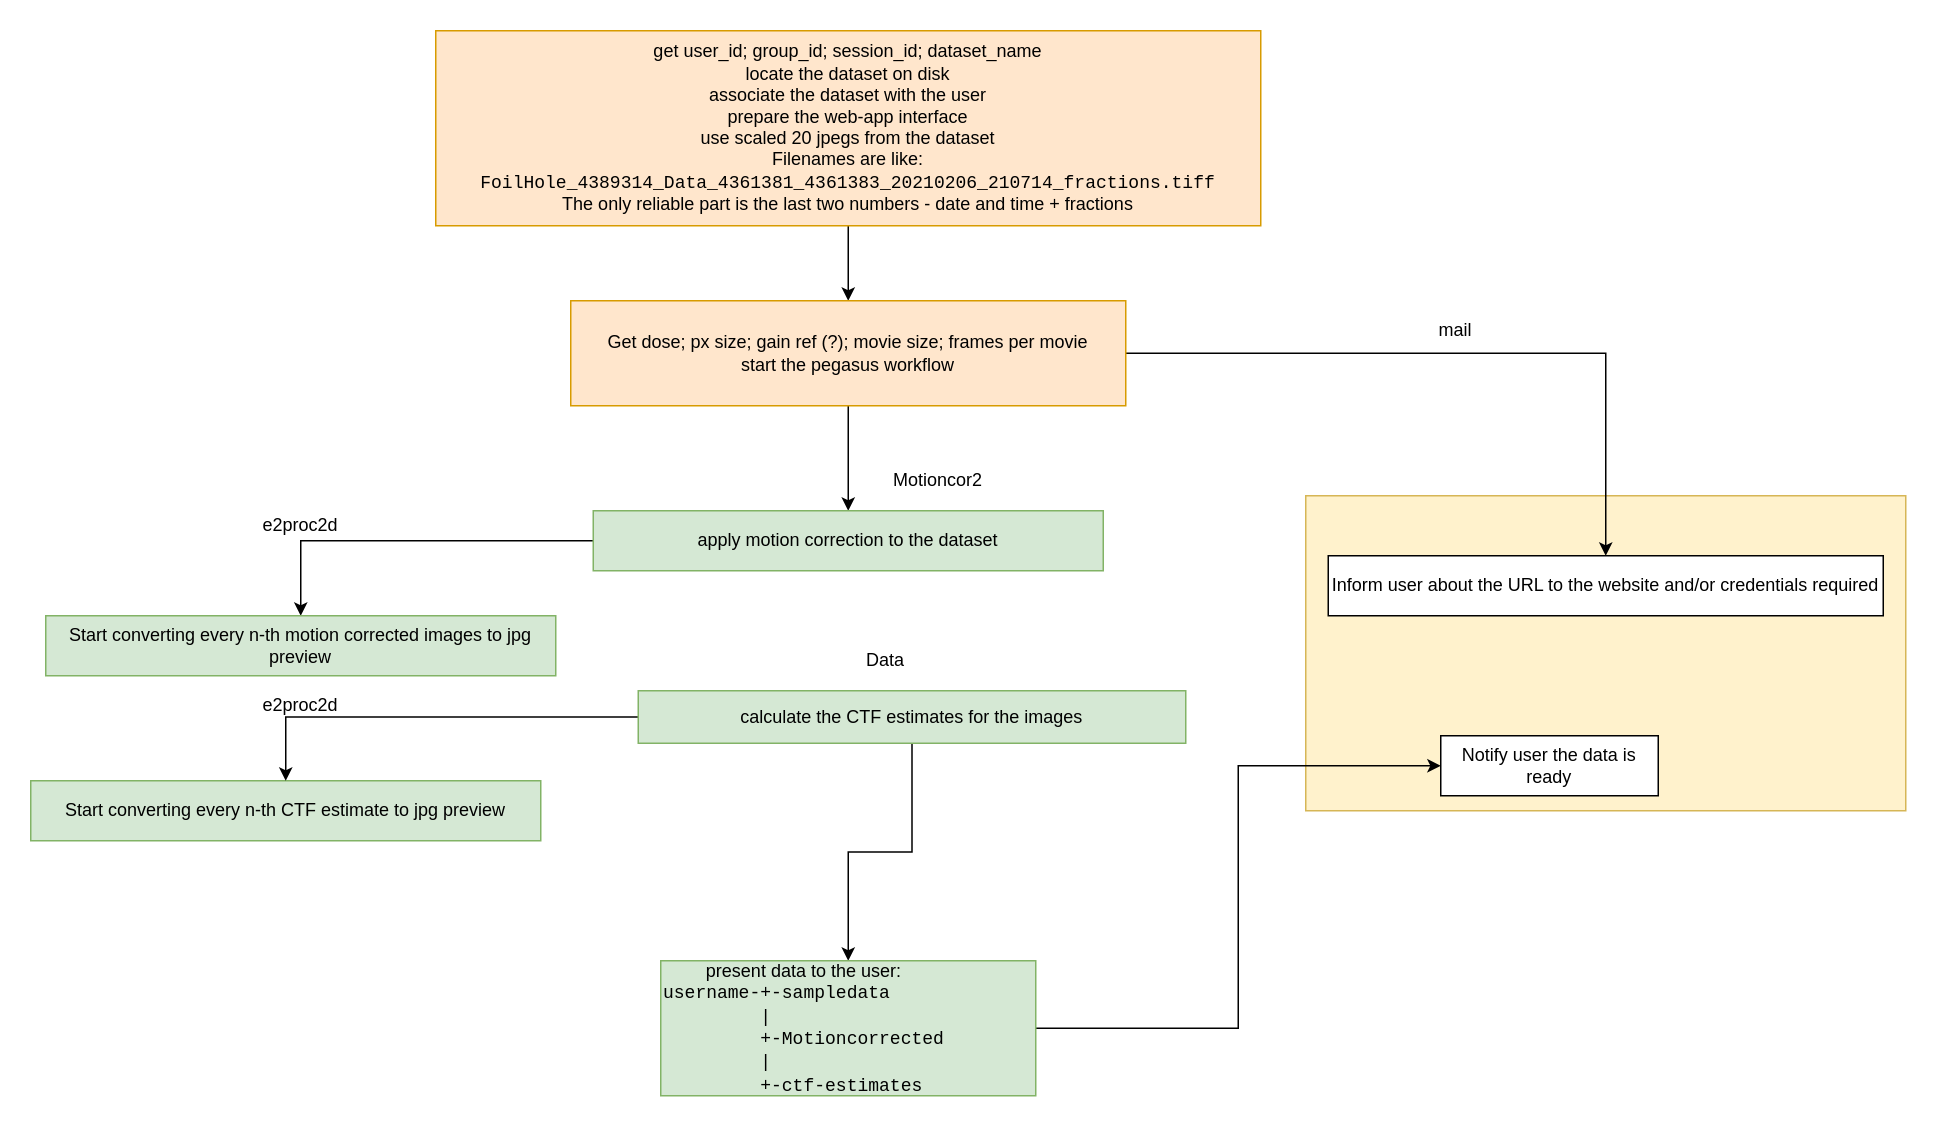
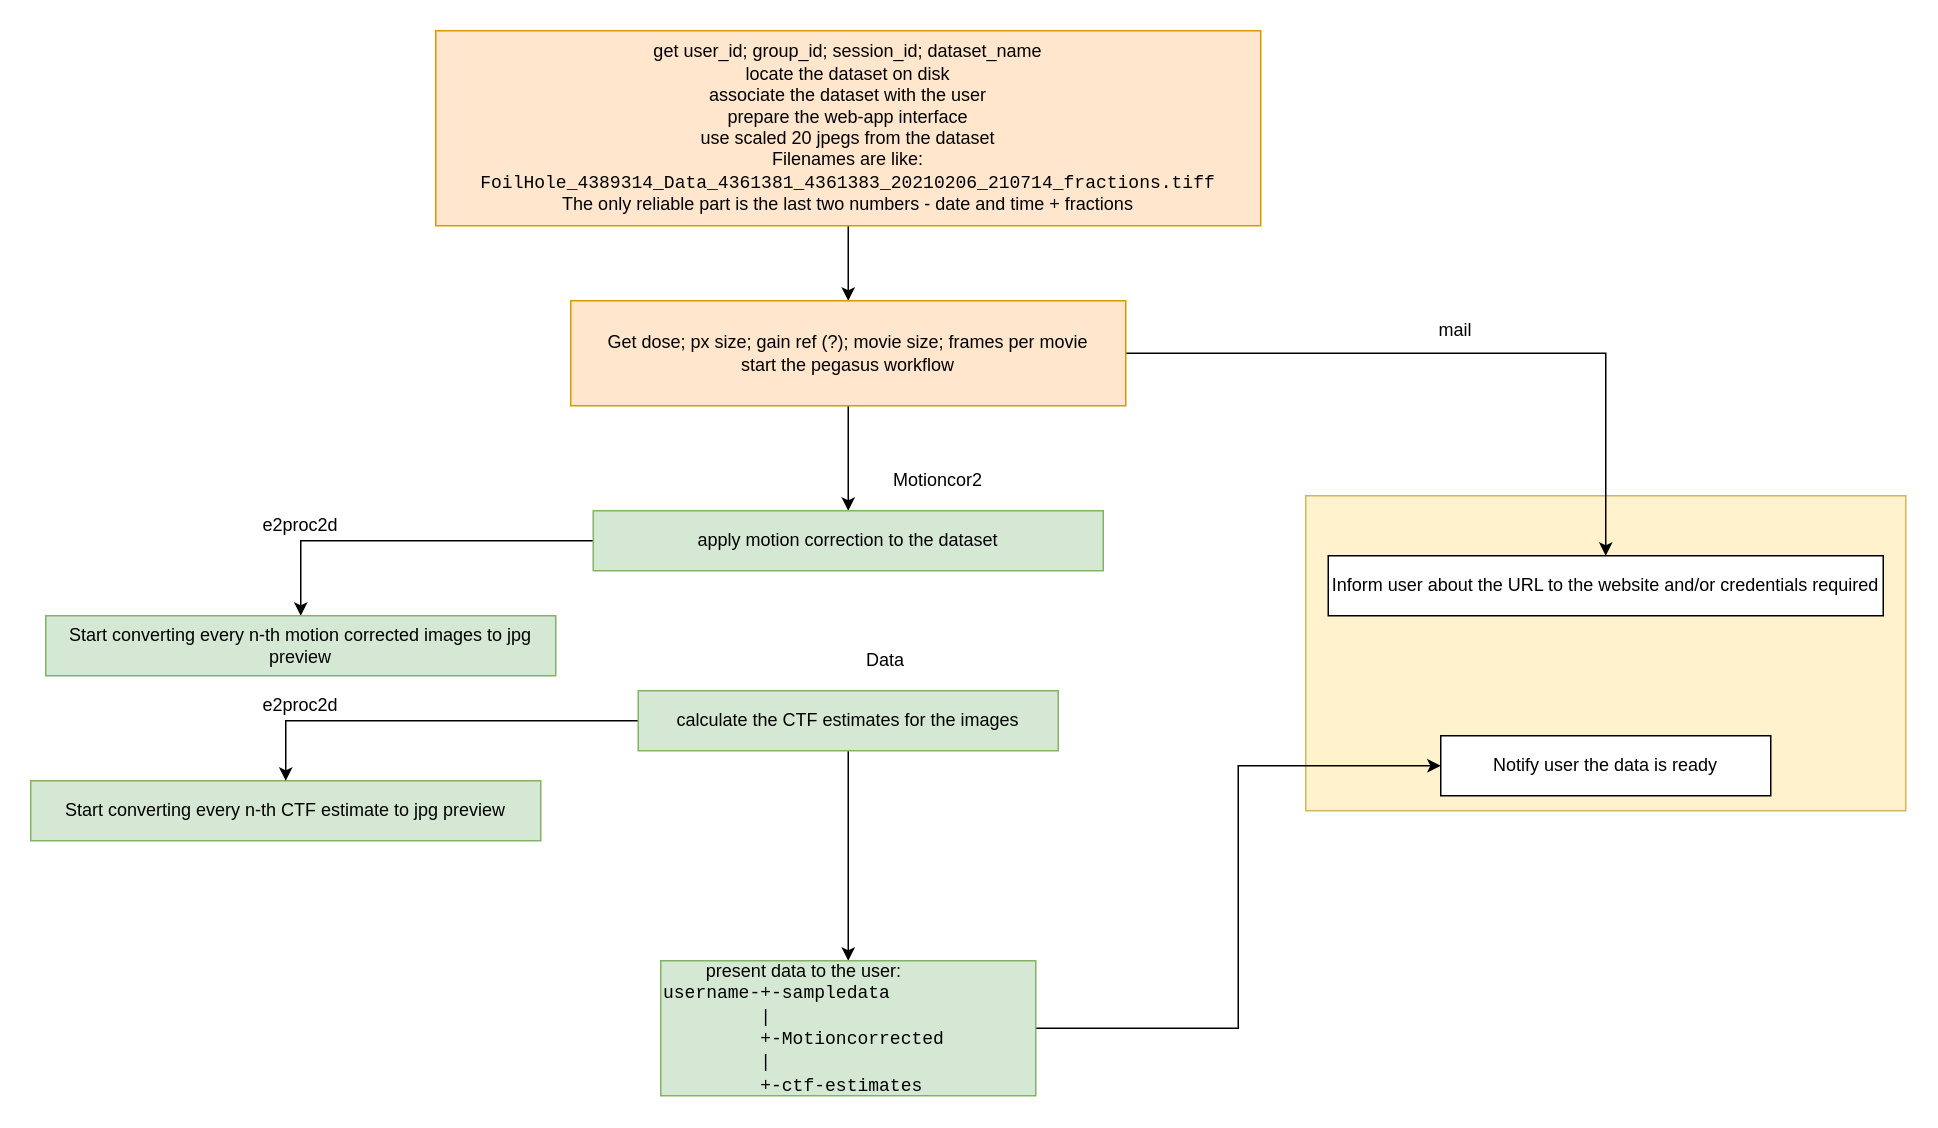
(912, 717) -> (848, 721)
(1550, 766) -> (1606, 766)
